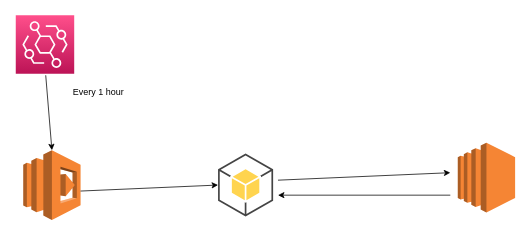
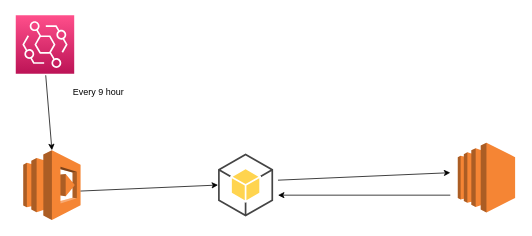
(98, 93) -> (98, 93)
